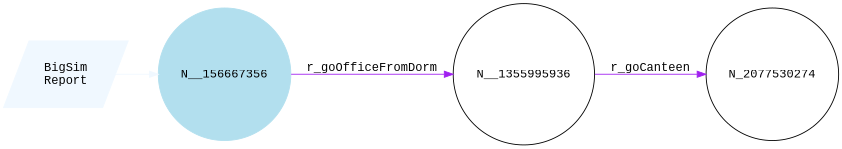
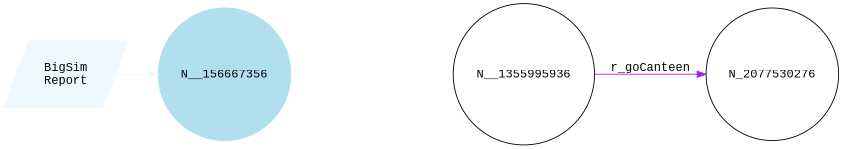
(368, 74) -> none
(772, 74) -> (772, 74)
